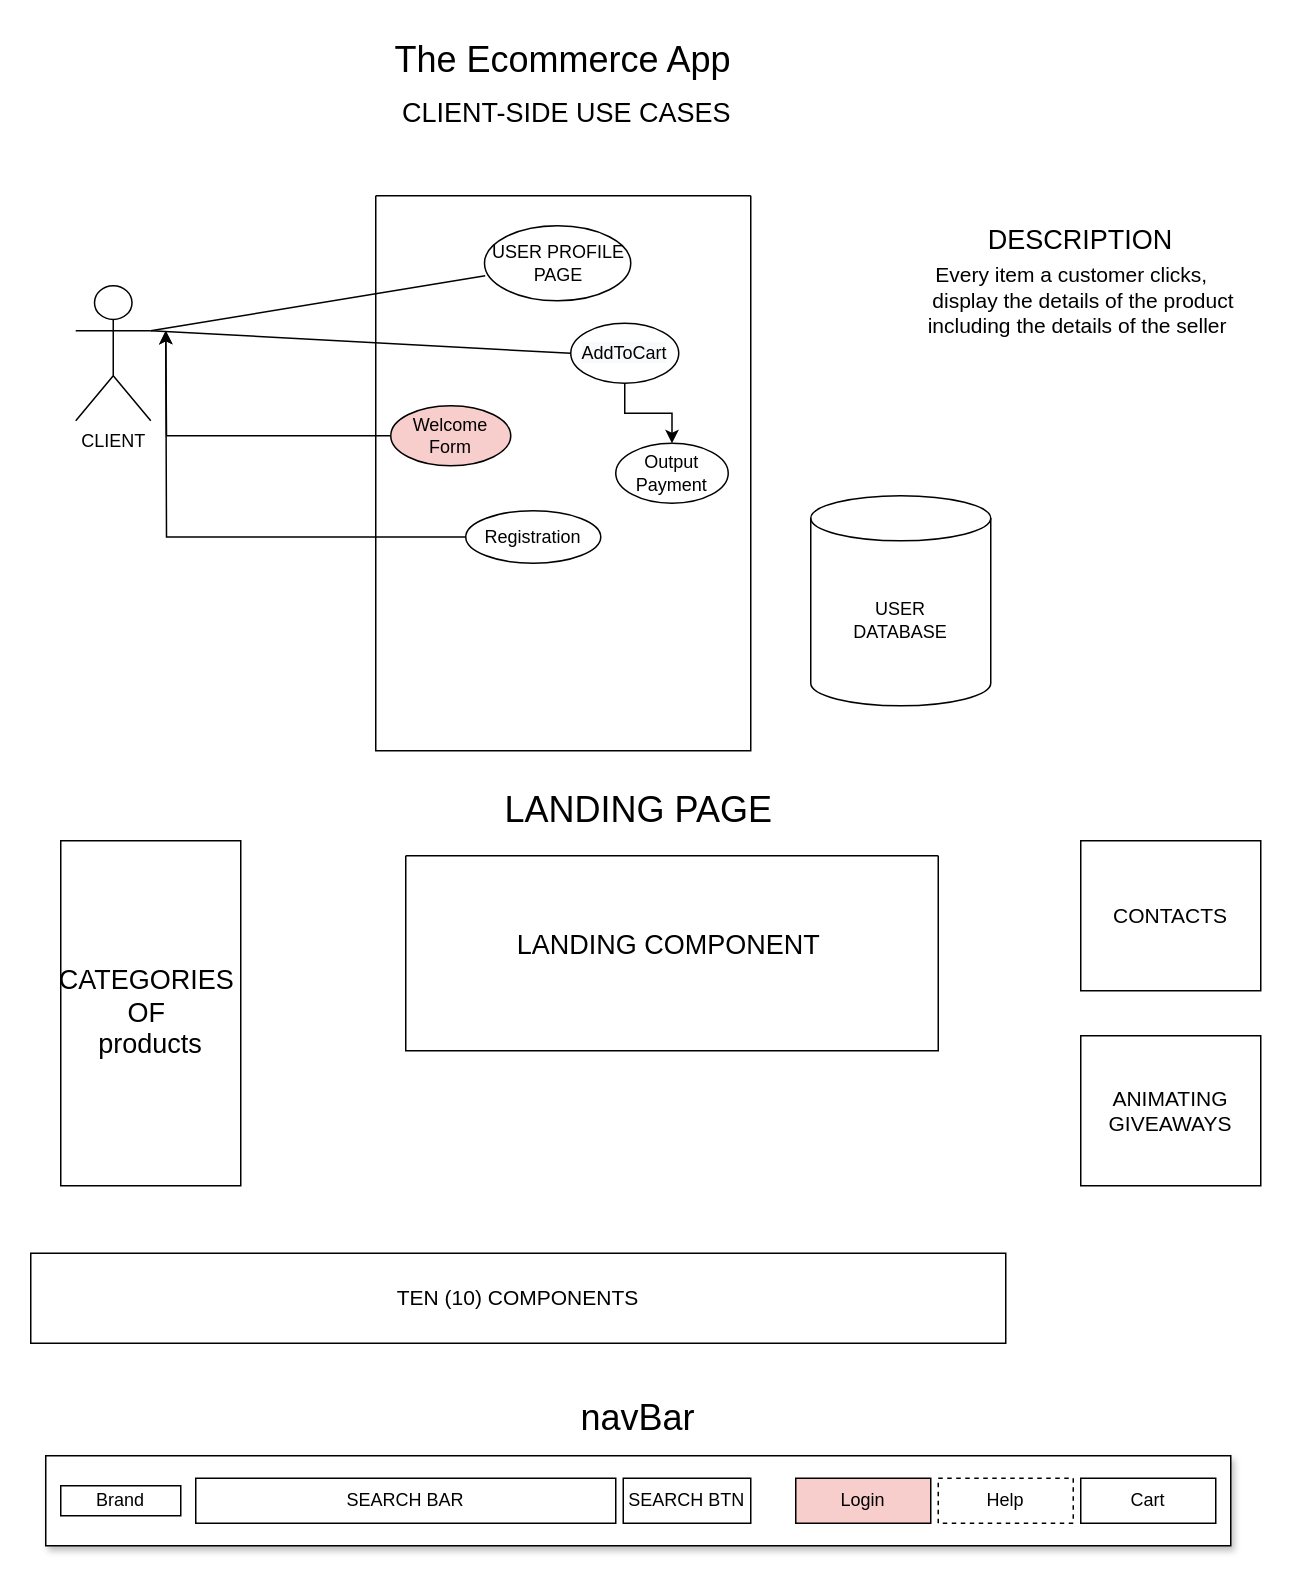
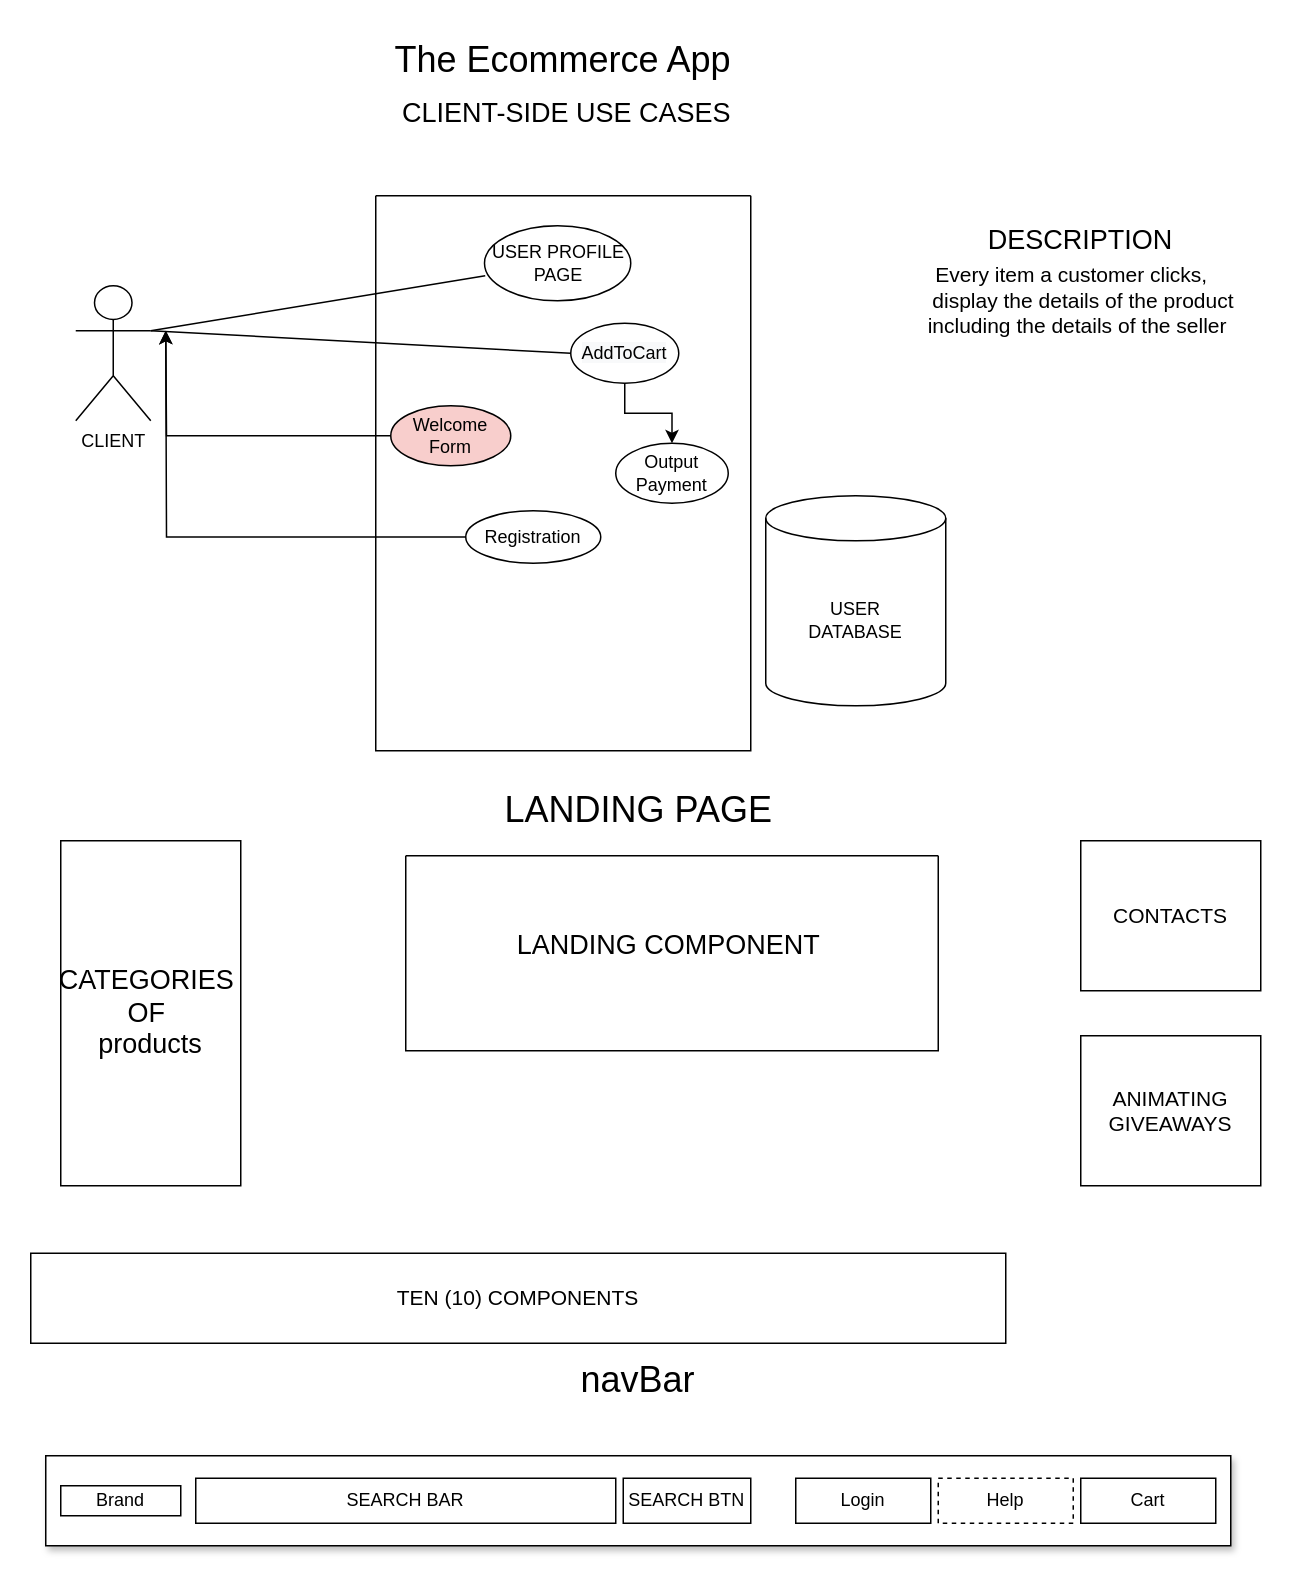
(901, 601) -> (856, 601)
(638, 1418) -> (638, 1381)
(863, 1501) -> (863, 1501)
